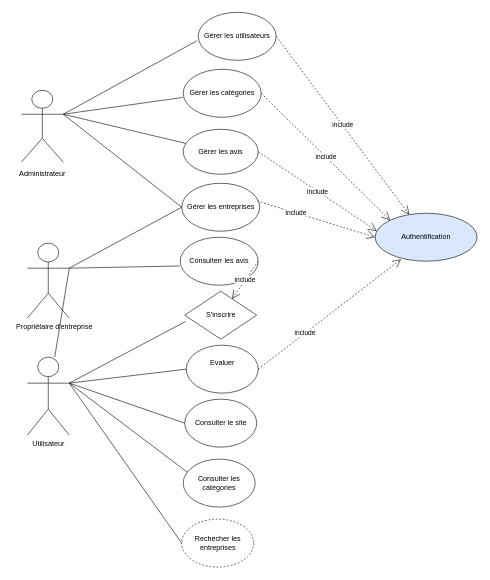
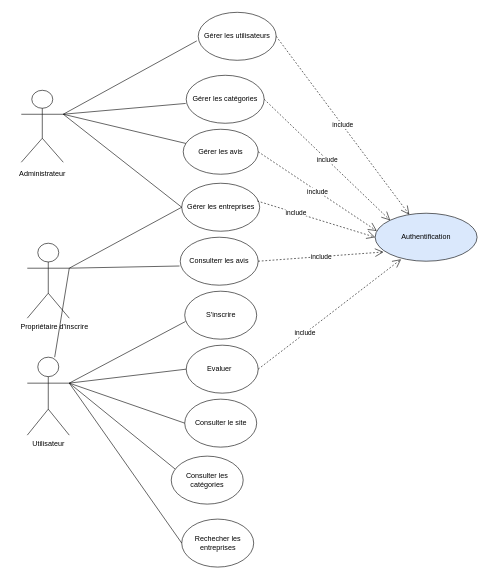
(222, 93) -> (225, 99)
(246, 280) -> (320, 257)
(221, 315) -> (221, 315)
(49, 327) -> (49, 327)
(222, 363) -> (219, 369)
(219, 483) -> (207, 480)
(218, 543) -> (218, 543)
